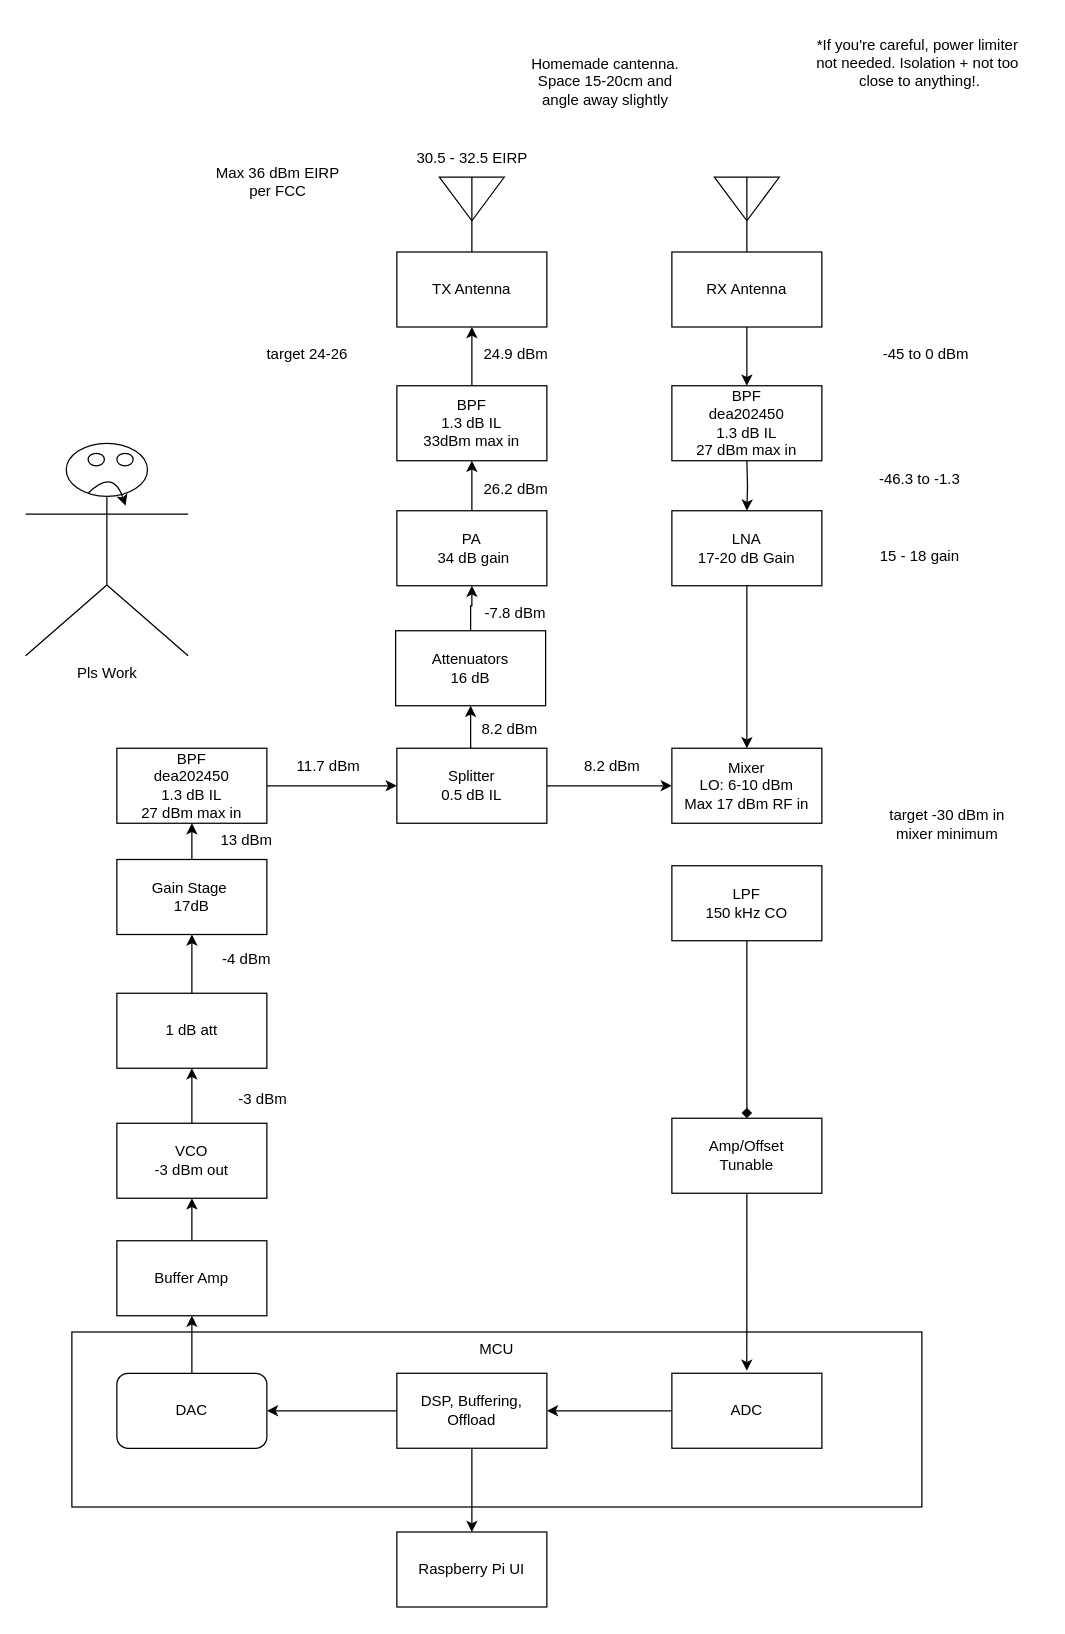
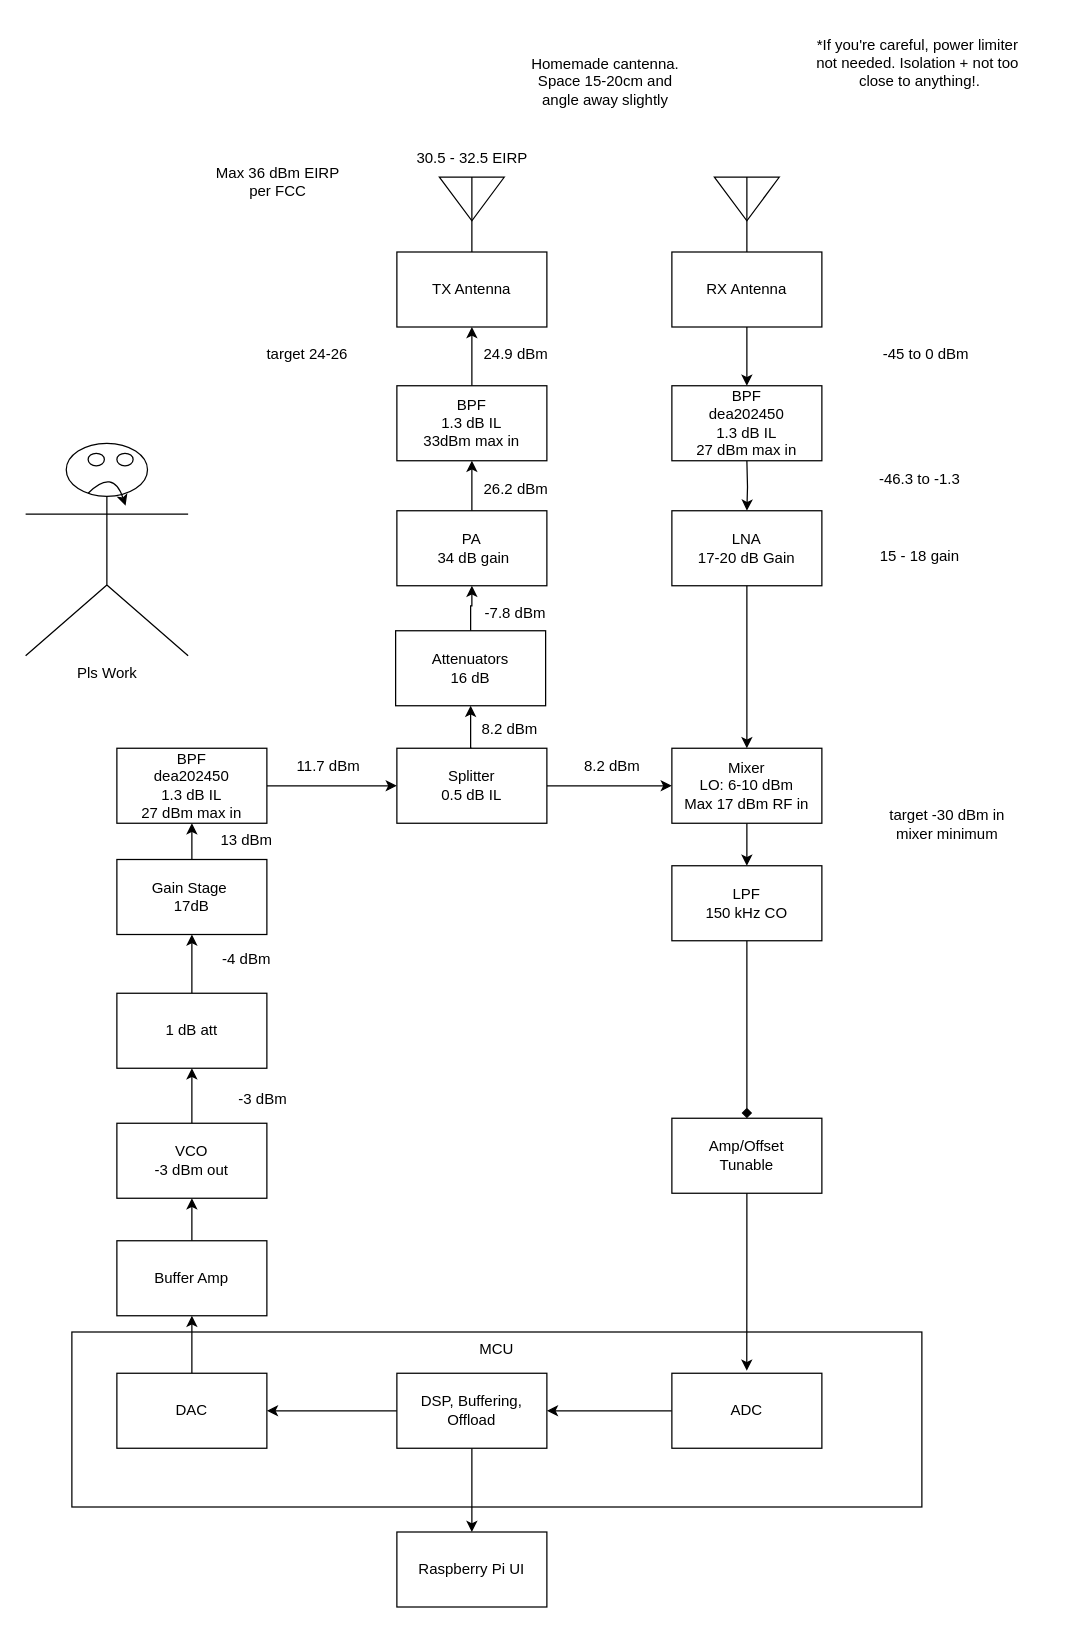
none -> (747, 847)
(192, 1411) -> (192, 1411)
